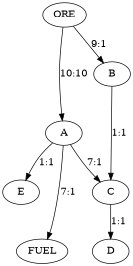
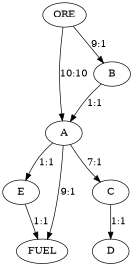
(111, 130) -> (87, 99)
(68, 192) -> (68, 192)
none -> (30, 218)
